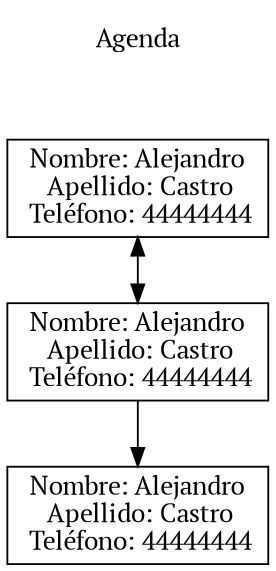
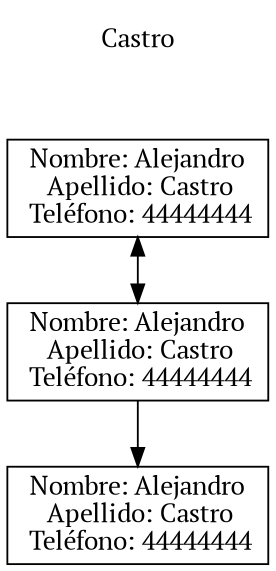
(138, 40) -> (138, 40)
